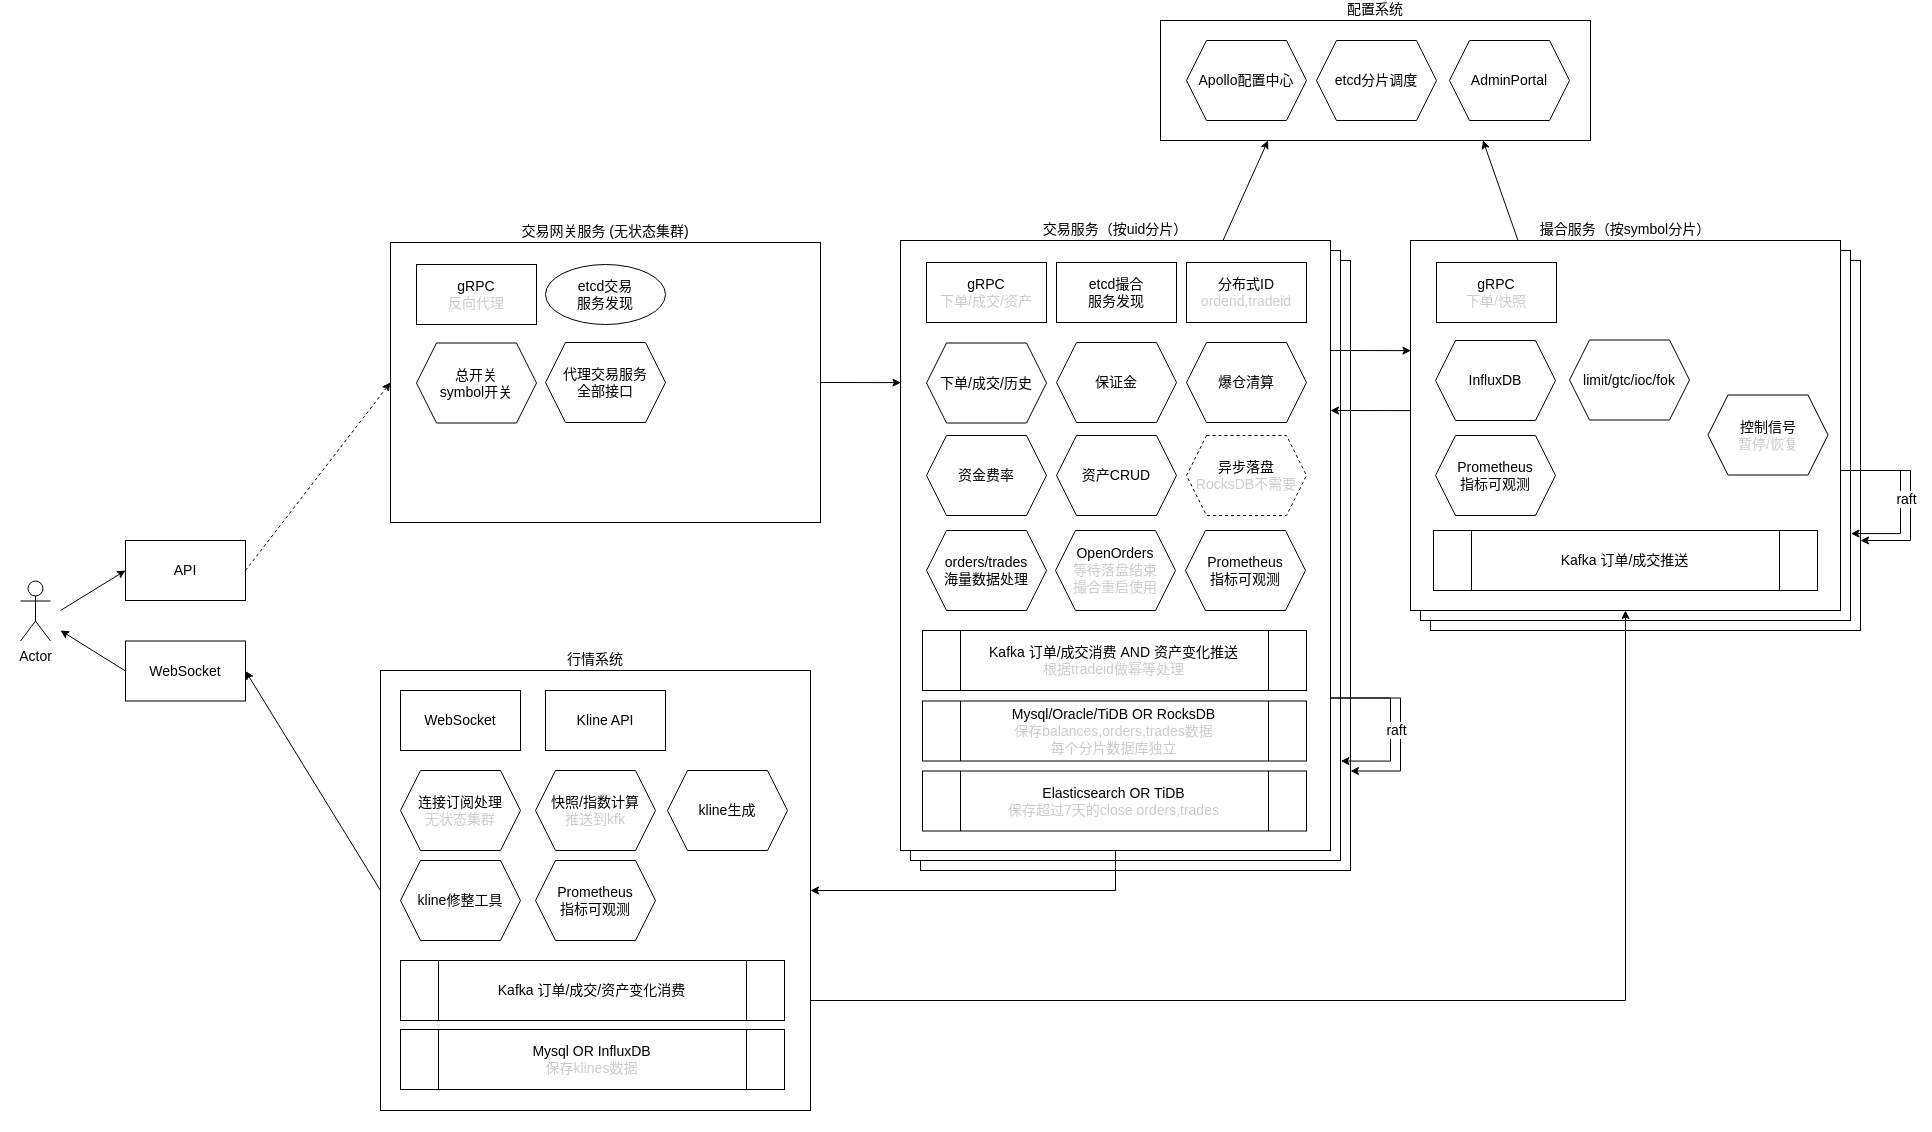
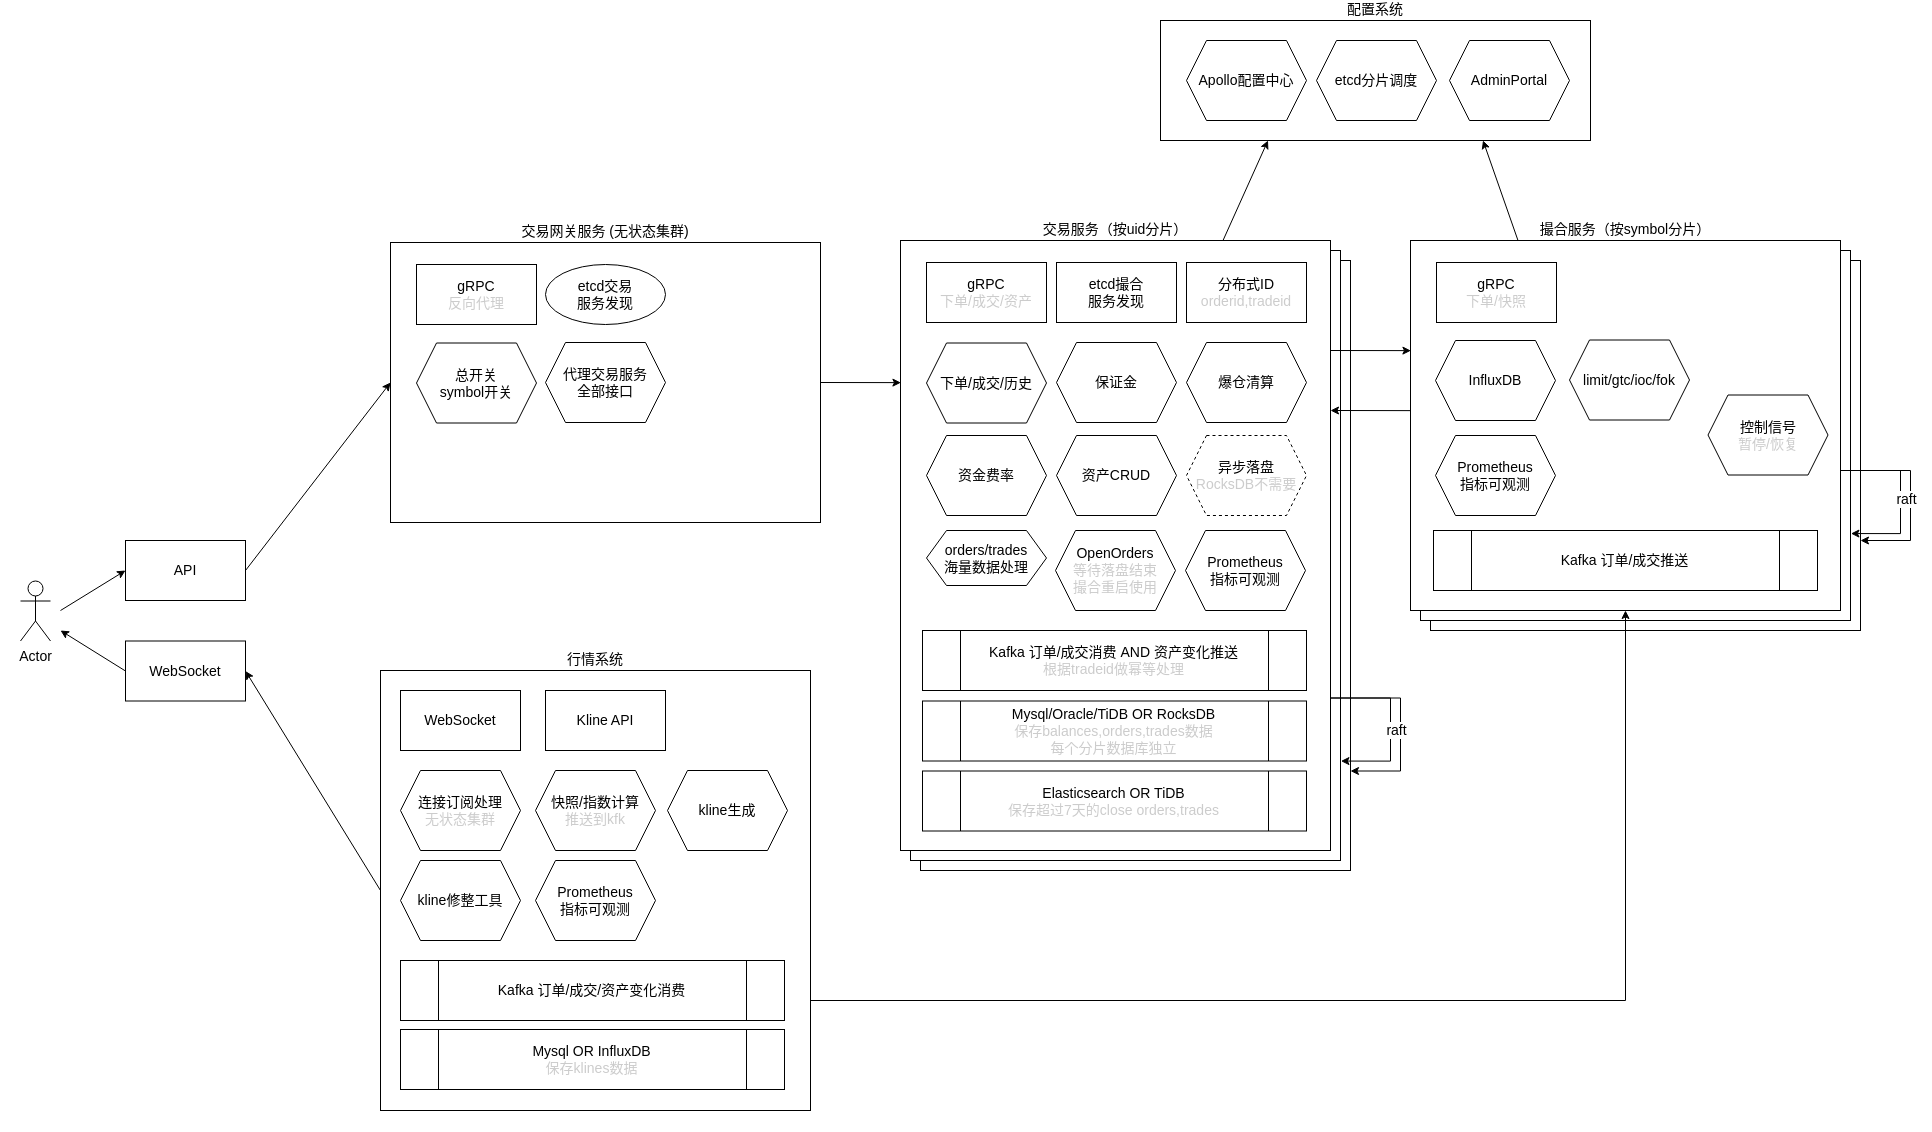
(316, 479) -> (316, 479)
(987, 571) -> (987, 558)
(986, 891) -> none
